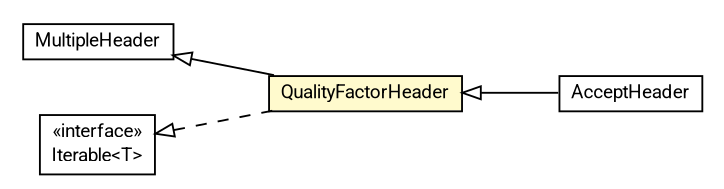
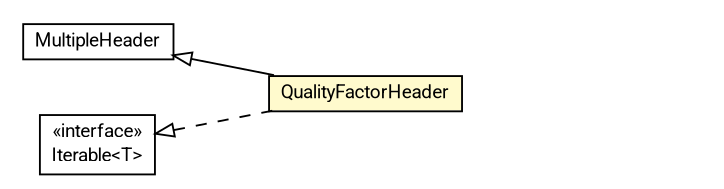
(630, 93) -> none
